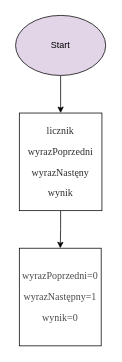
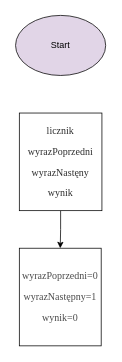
(60, 92) -> none
